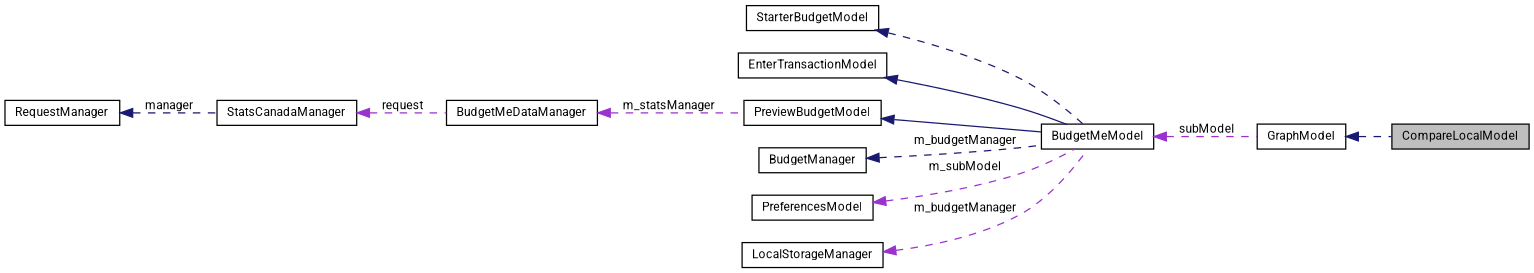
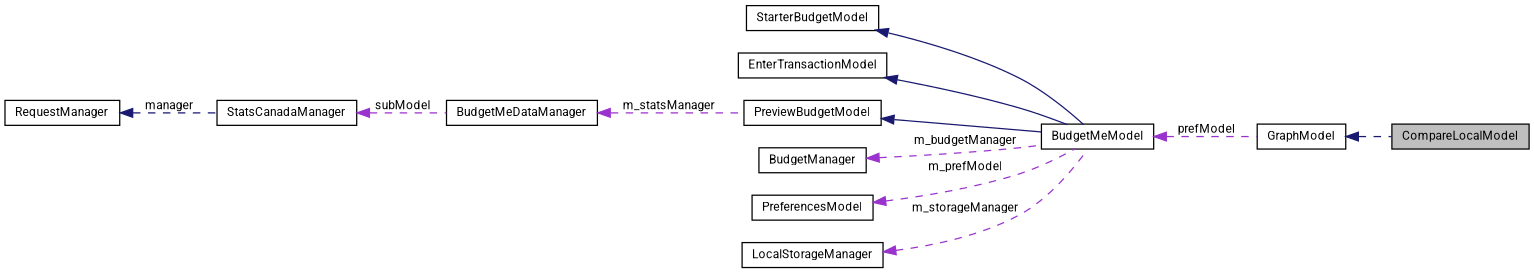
(992, 66) -> (992, 66)
(402, 106) -> (402, 106)
(1205, 130) -> (1205, 130)
(960, 153) -> (960, 153)
(964, 167) -> (964, 167)
(964, 208) -> (964, 208)
